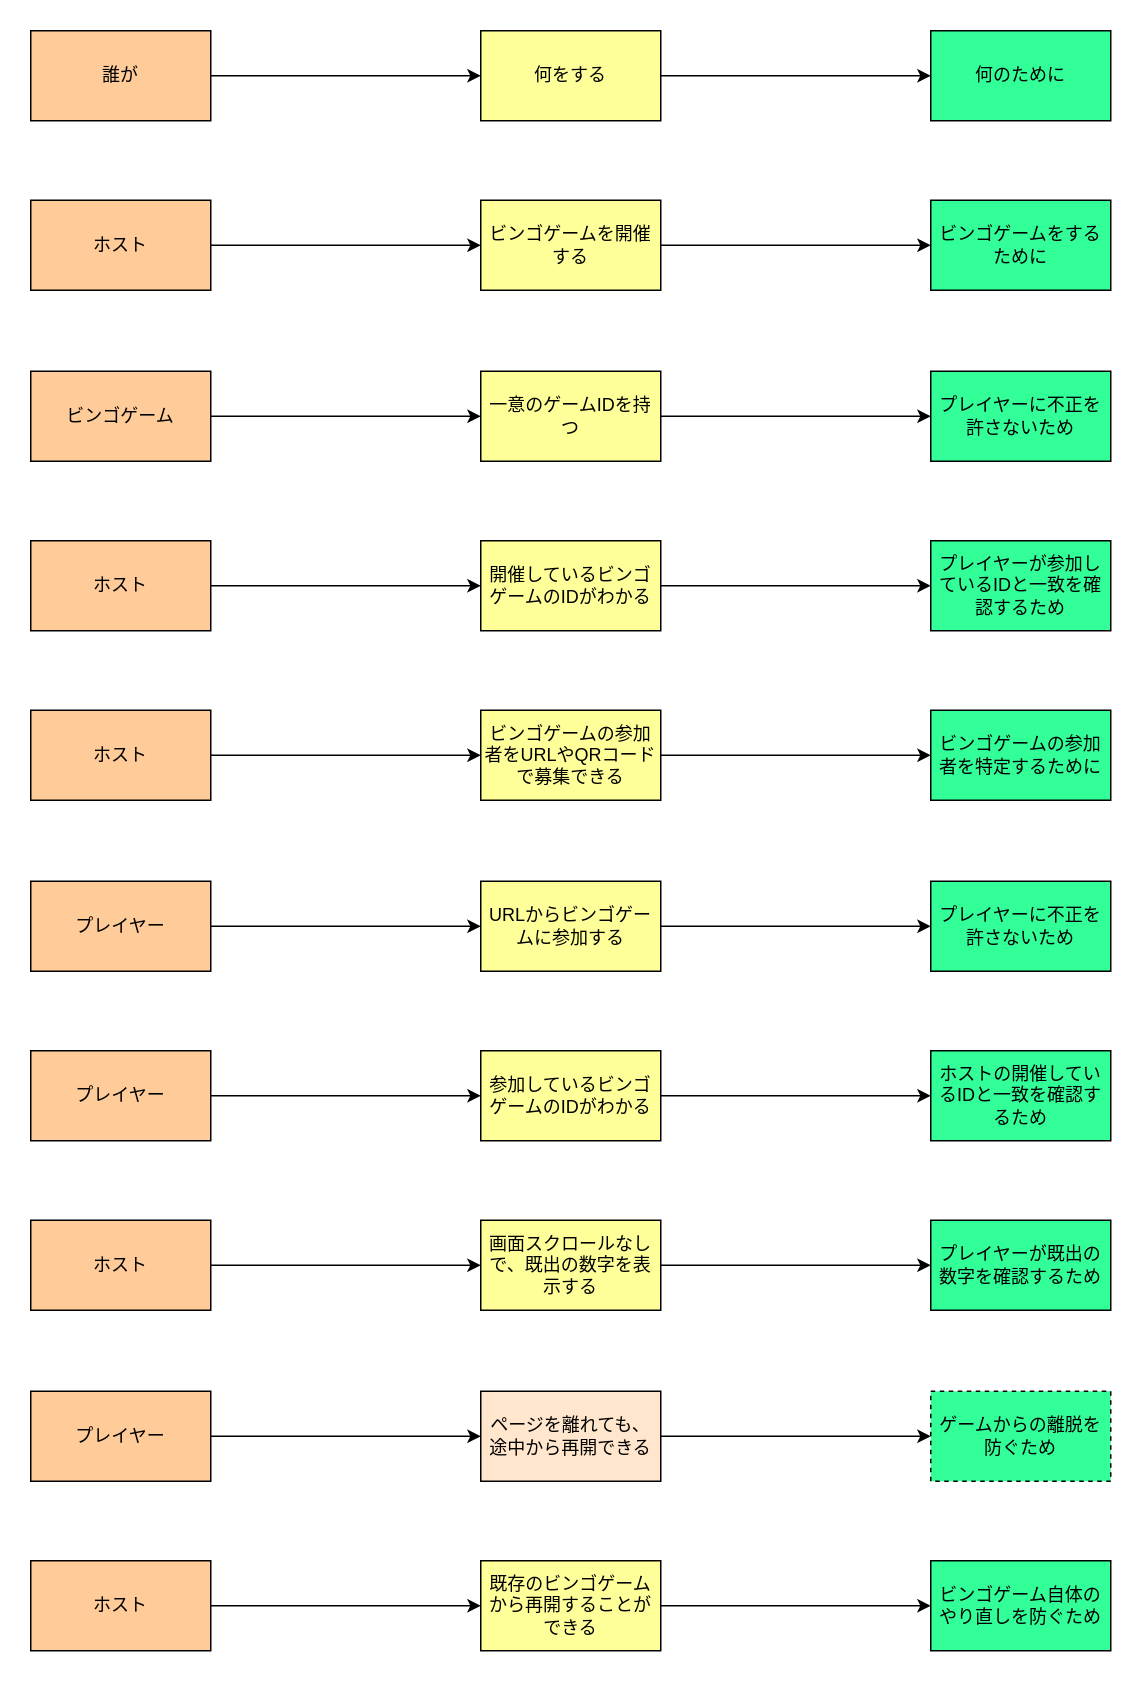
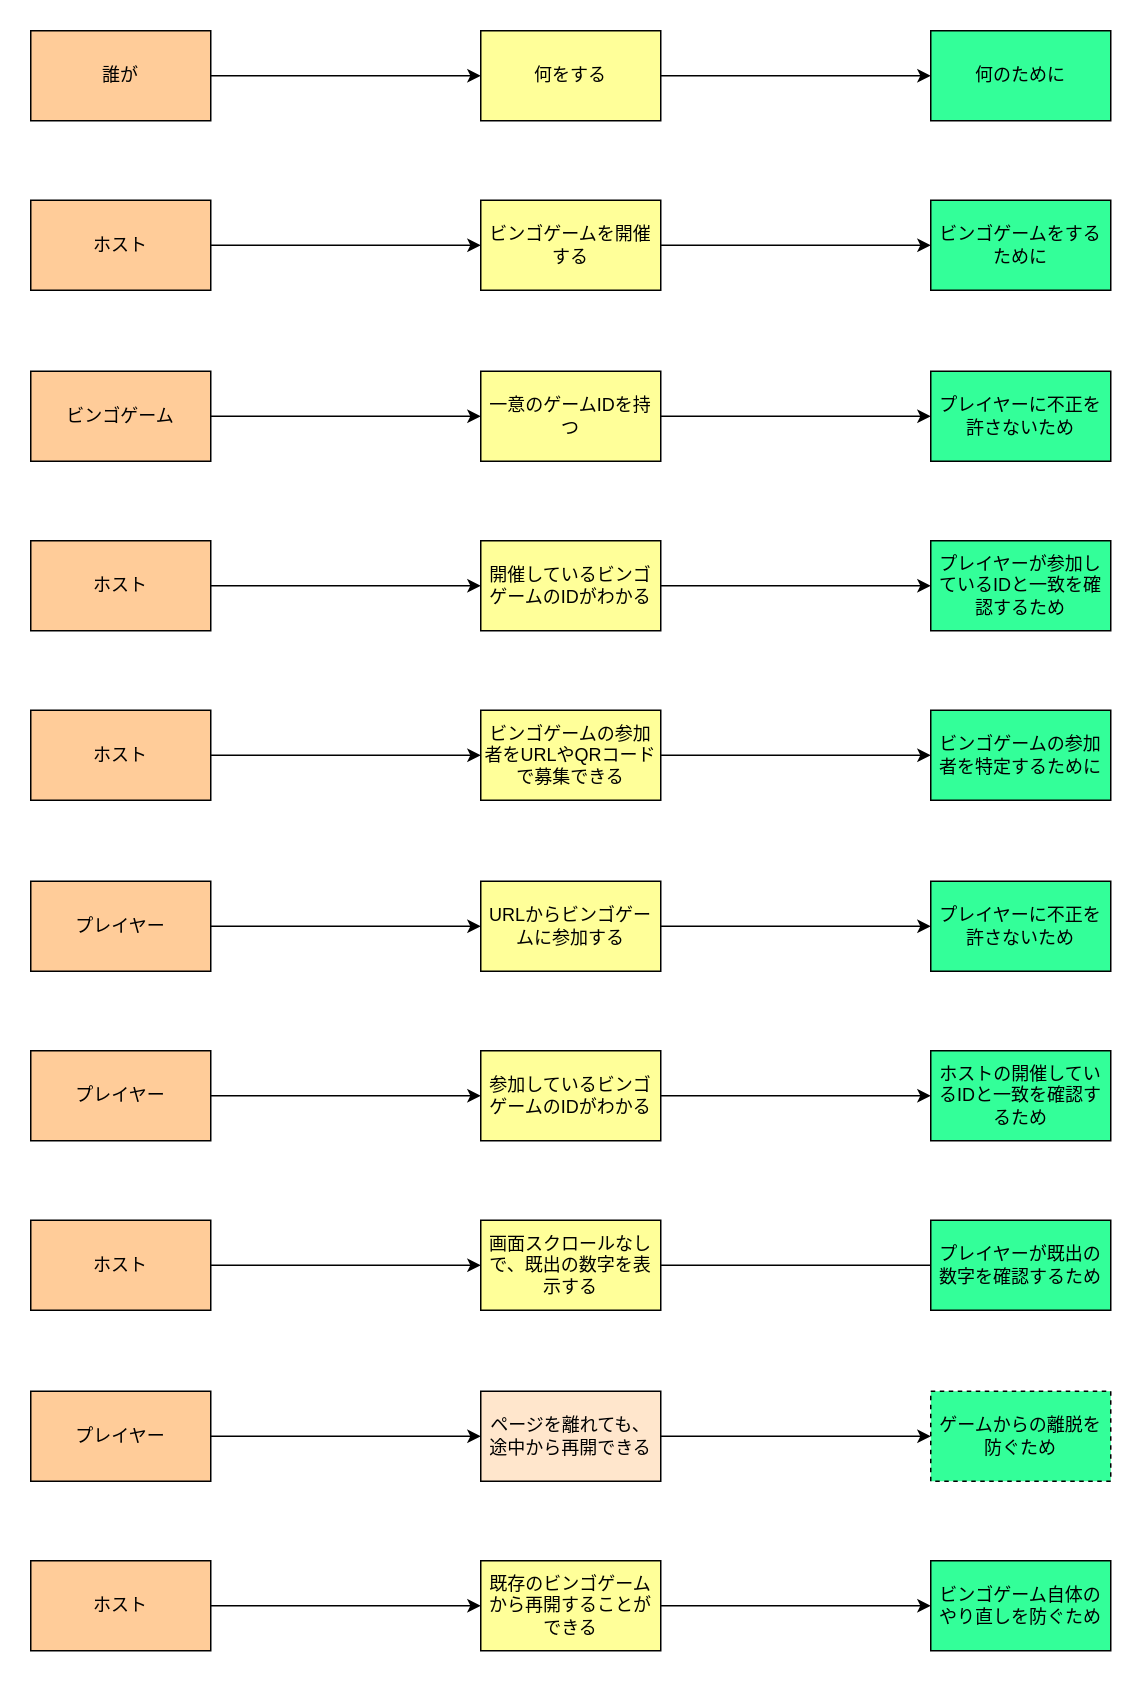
(919, 1265) -> (923, 1265)
